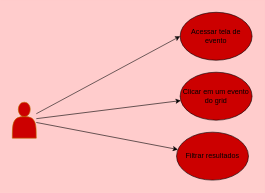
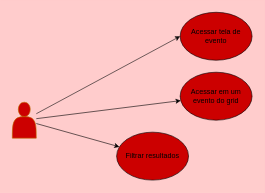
(216, 96) -> (216, 96)
(213, 156) -> (153, 156)
